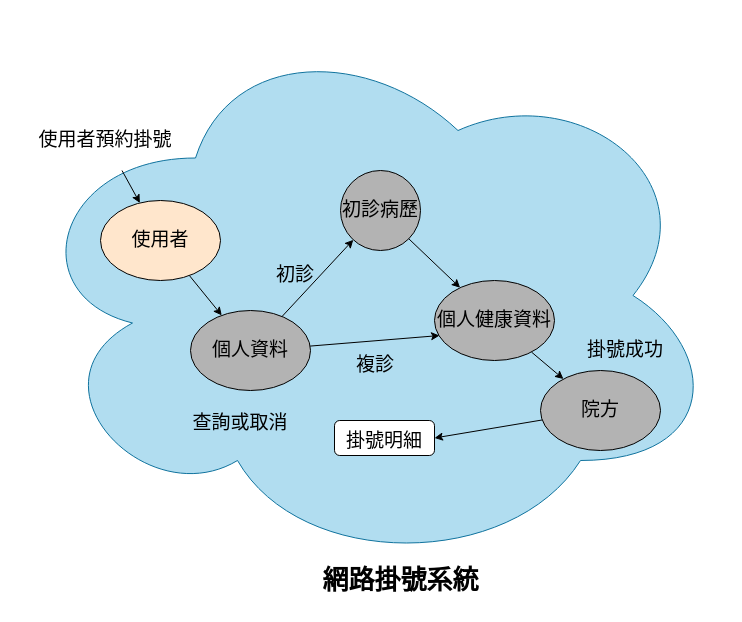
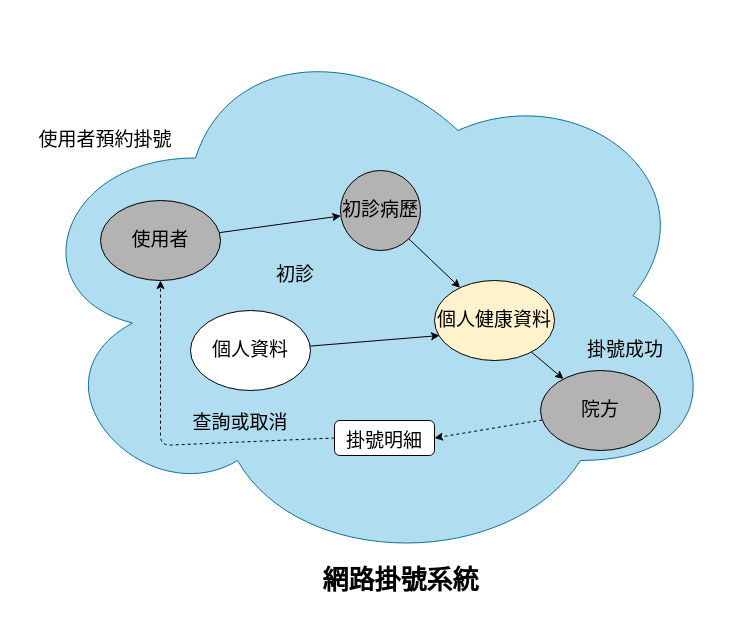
(129, 184) -> none
(161, 241) -> (161, 241)
(316, 280) -> none
(204, 293) -> (277, 225)
(495, 321) -> (495, 321)
(251, 351) -> (251, 351)
(376, 366) -> none
(491, 429) -> (491, 429)
none -> (173, 445)
